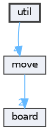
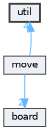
(18, 34) -> (31, 44)
